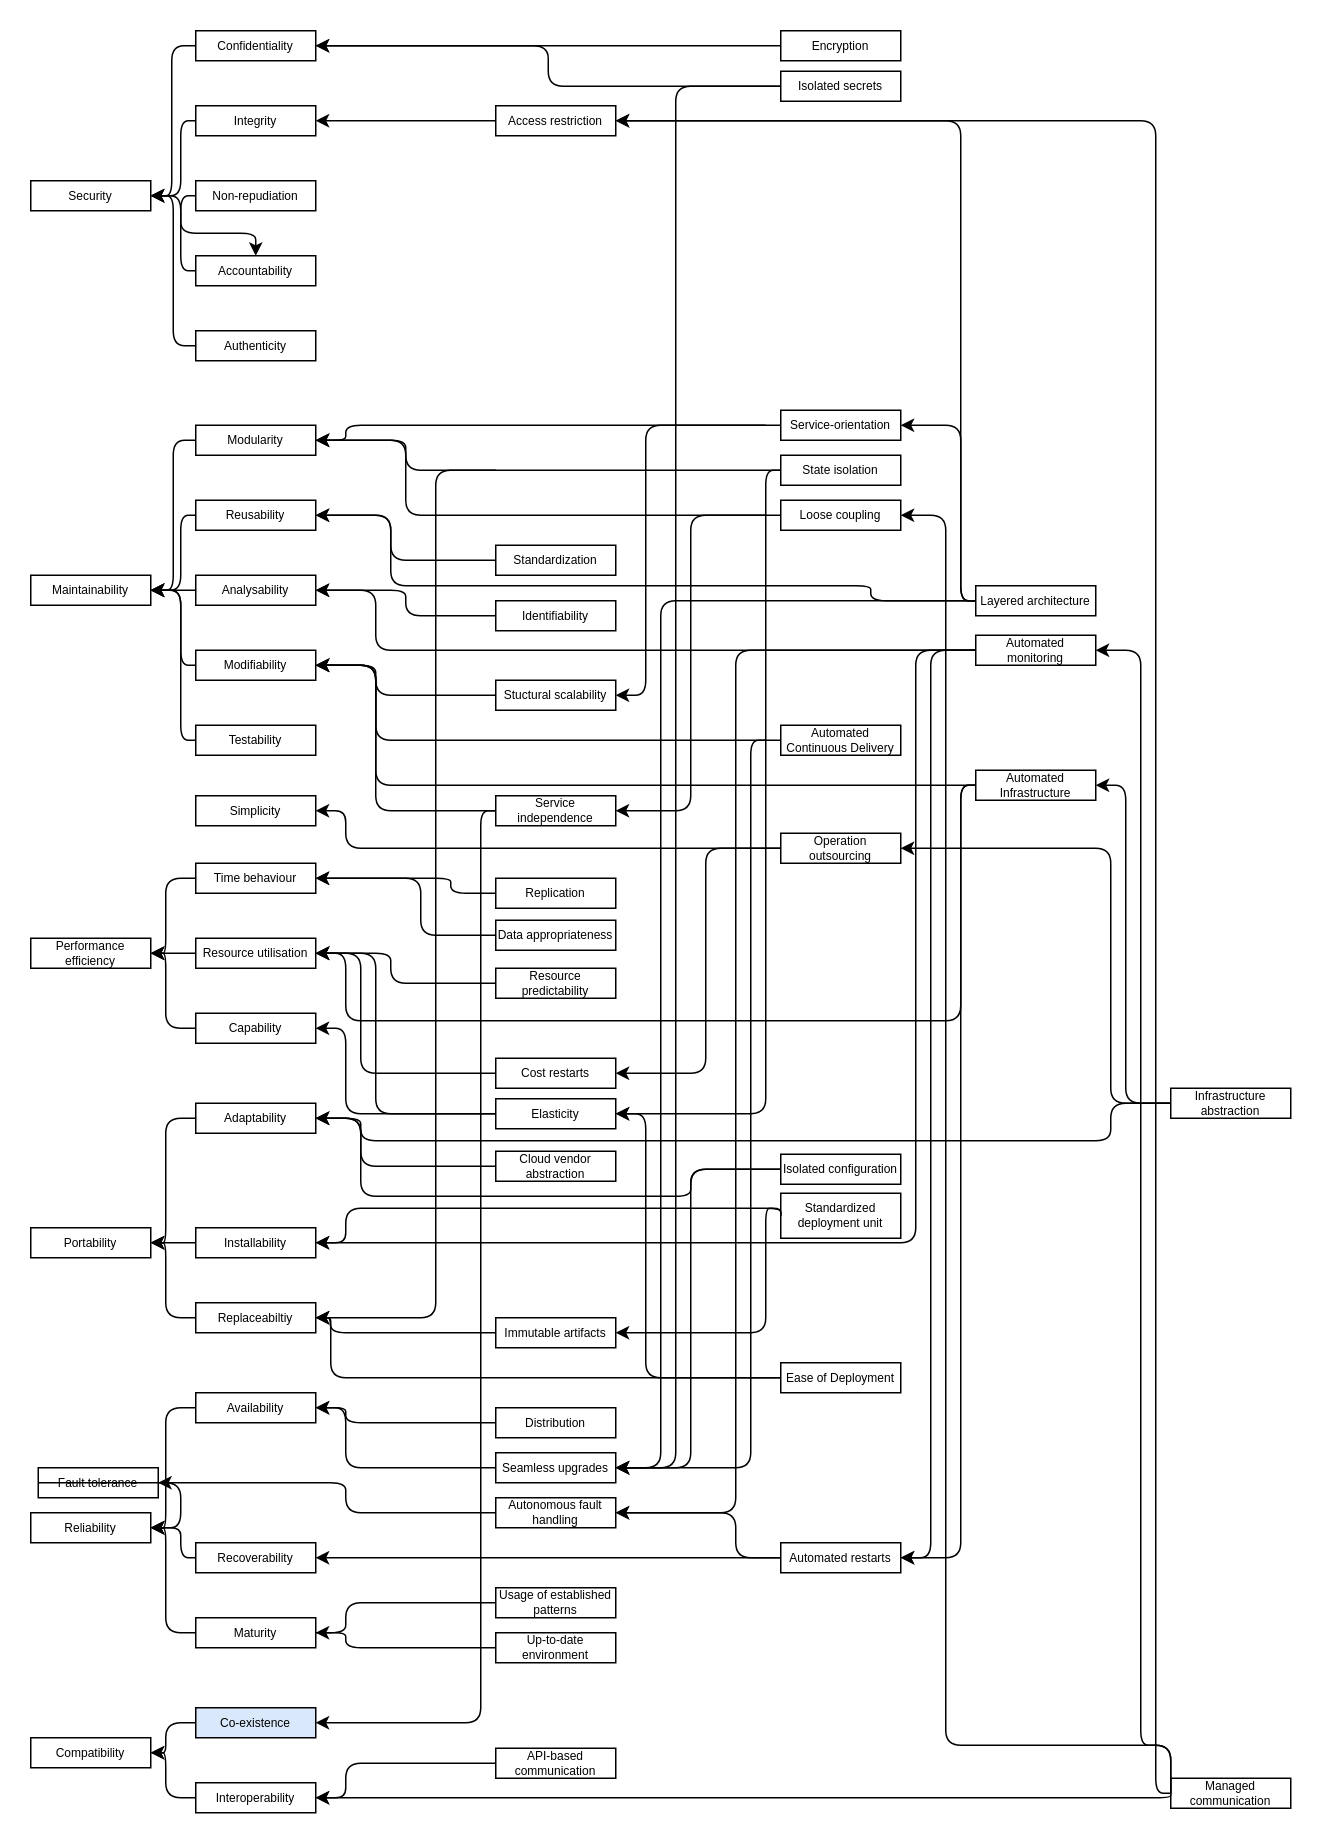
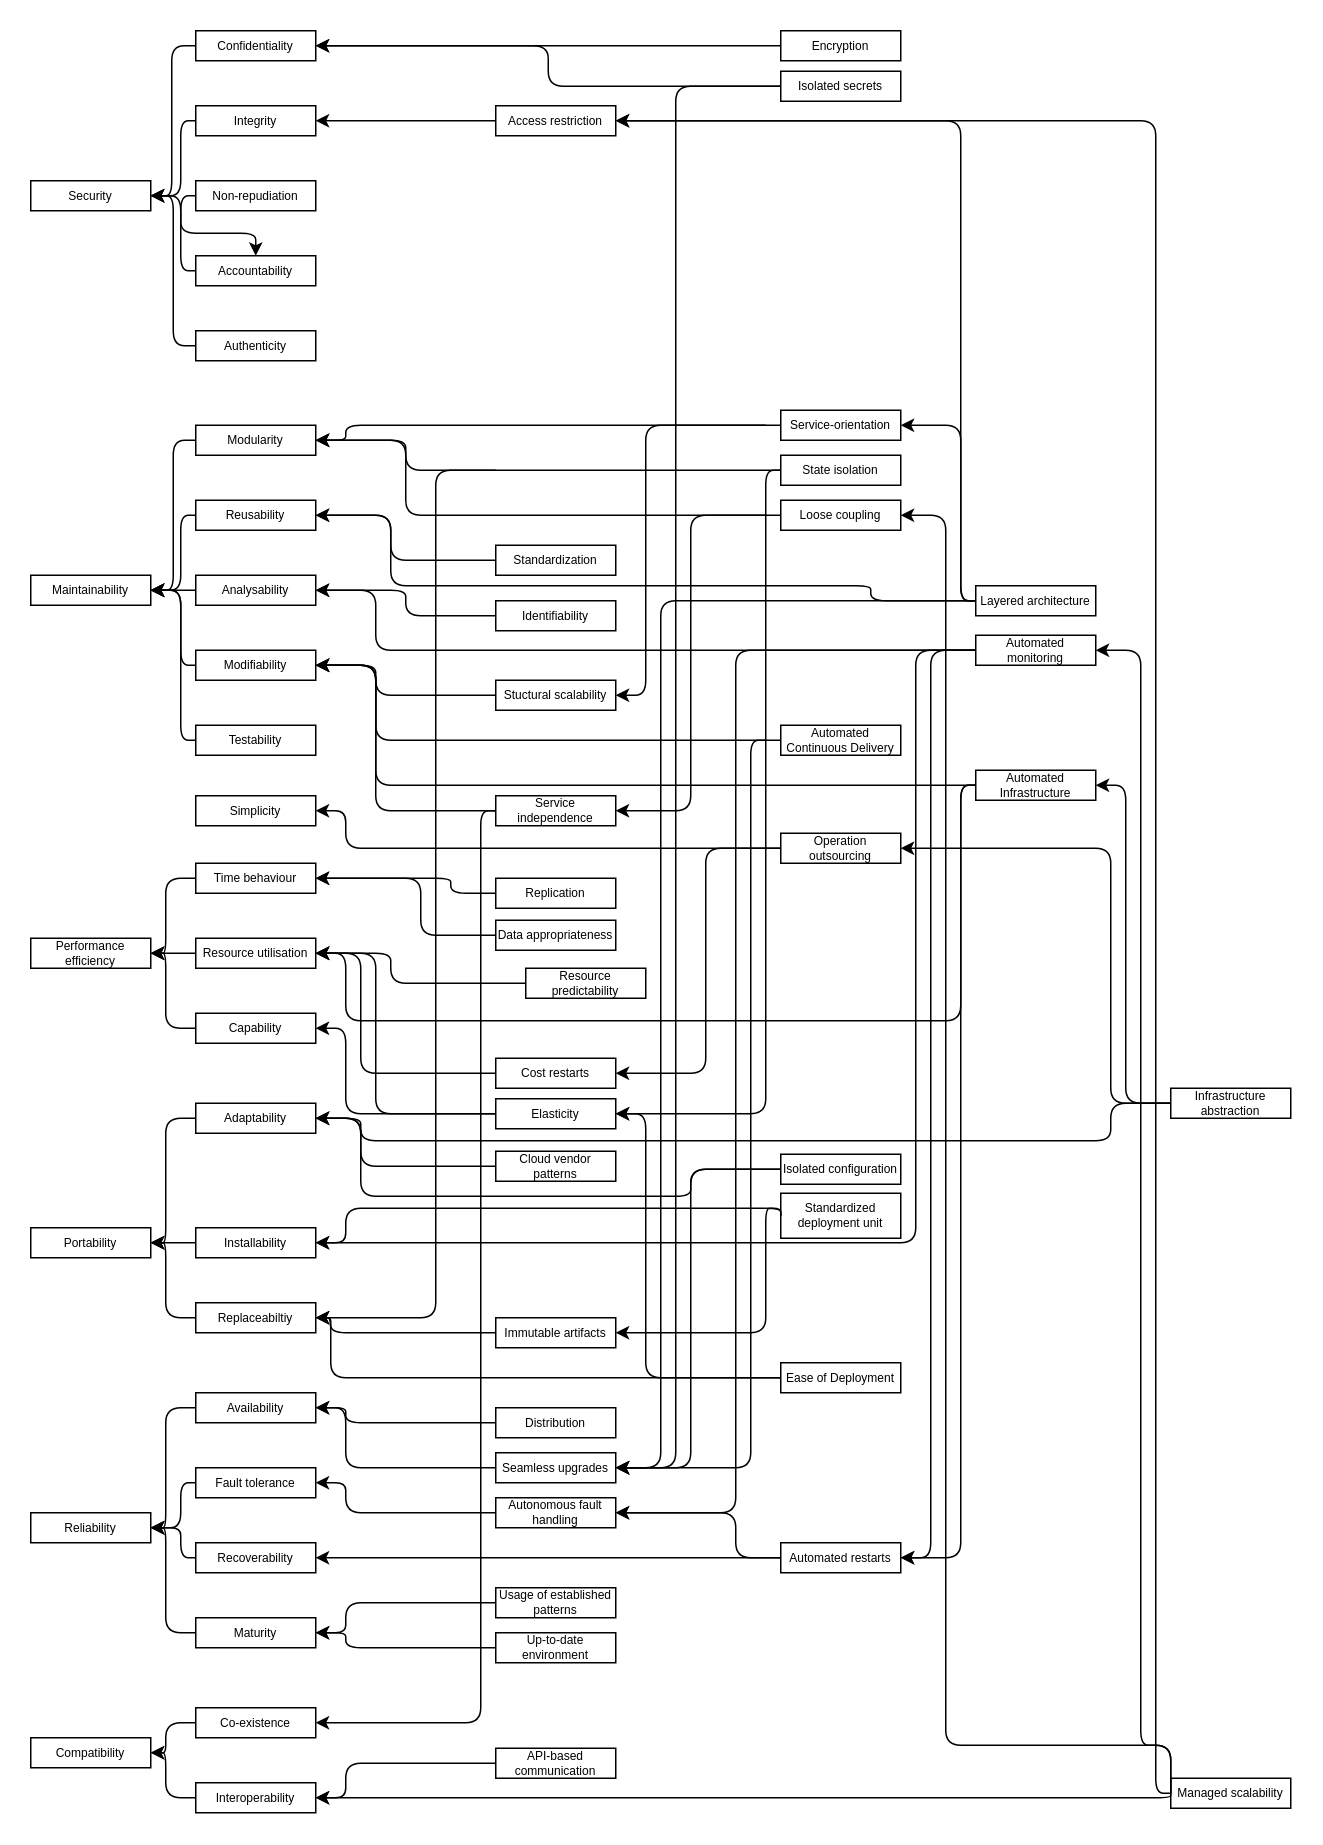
(556, 983) -> (586, 983)
(556, 1166) -> (556, 1166)
(98, 1483) -> (256, 1483)
(320, 1633) -> (345, 1628)
(256, 1723) -> (256, 1723)
(1231, 1793) -> (1231, 1793)
